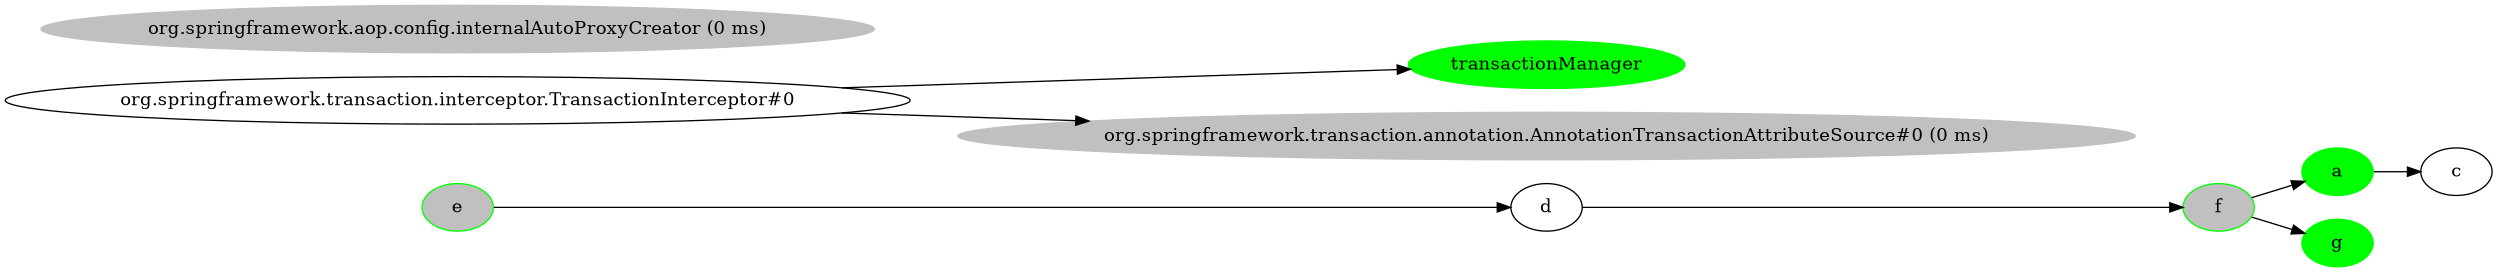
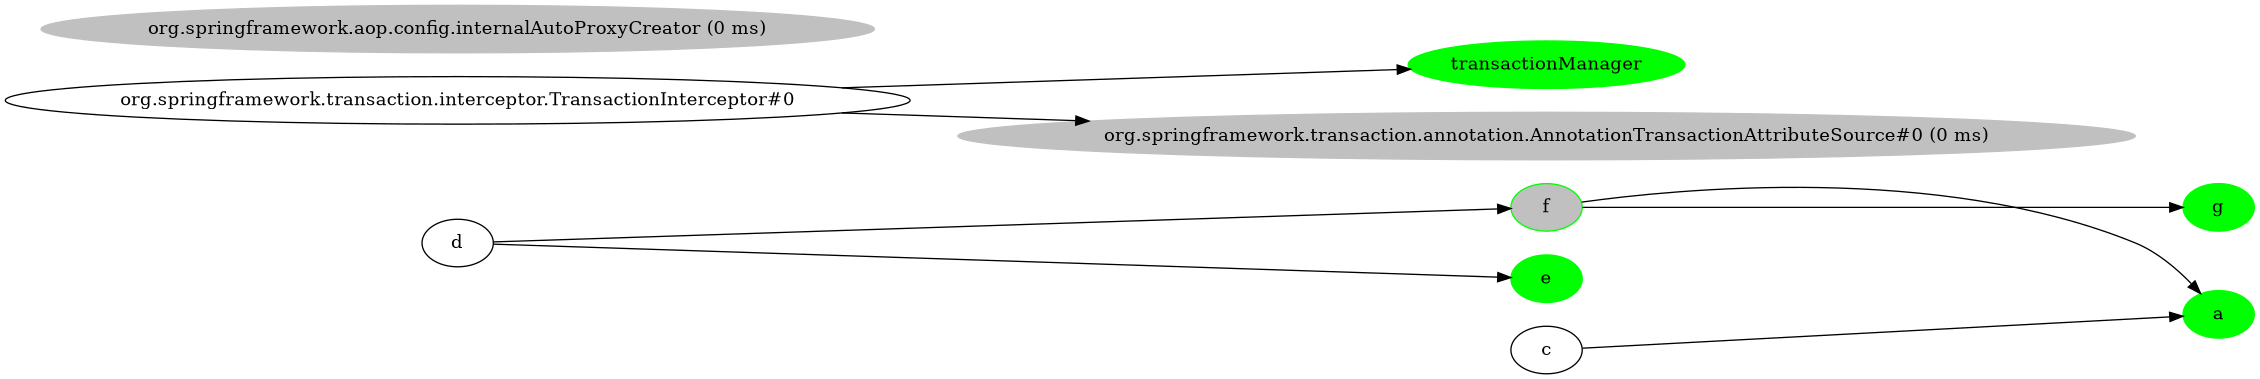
(2391, 172) -> (1876, 333)
(458, 207) -> (1547, 279)
(995, 207) -> (995, 261)
